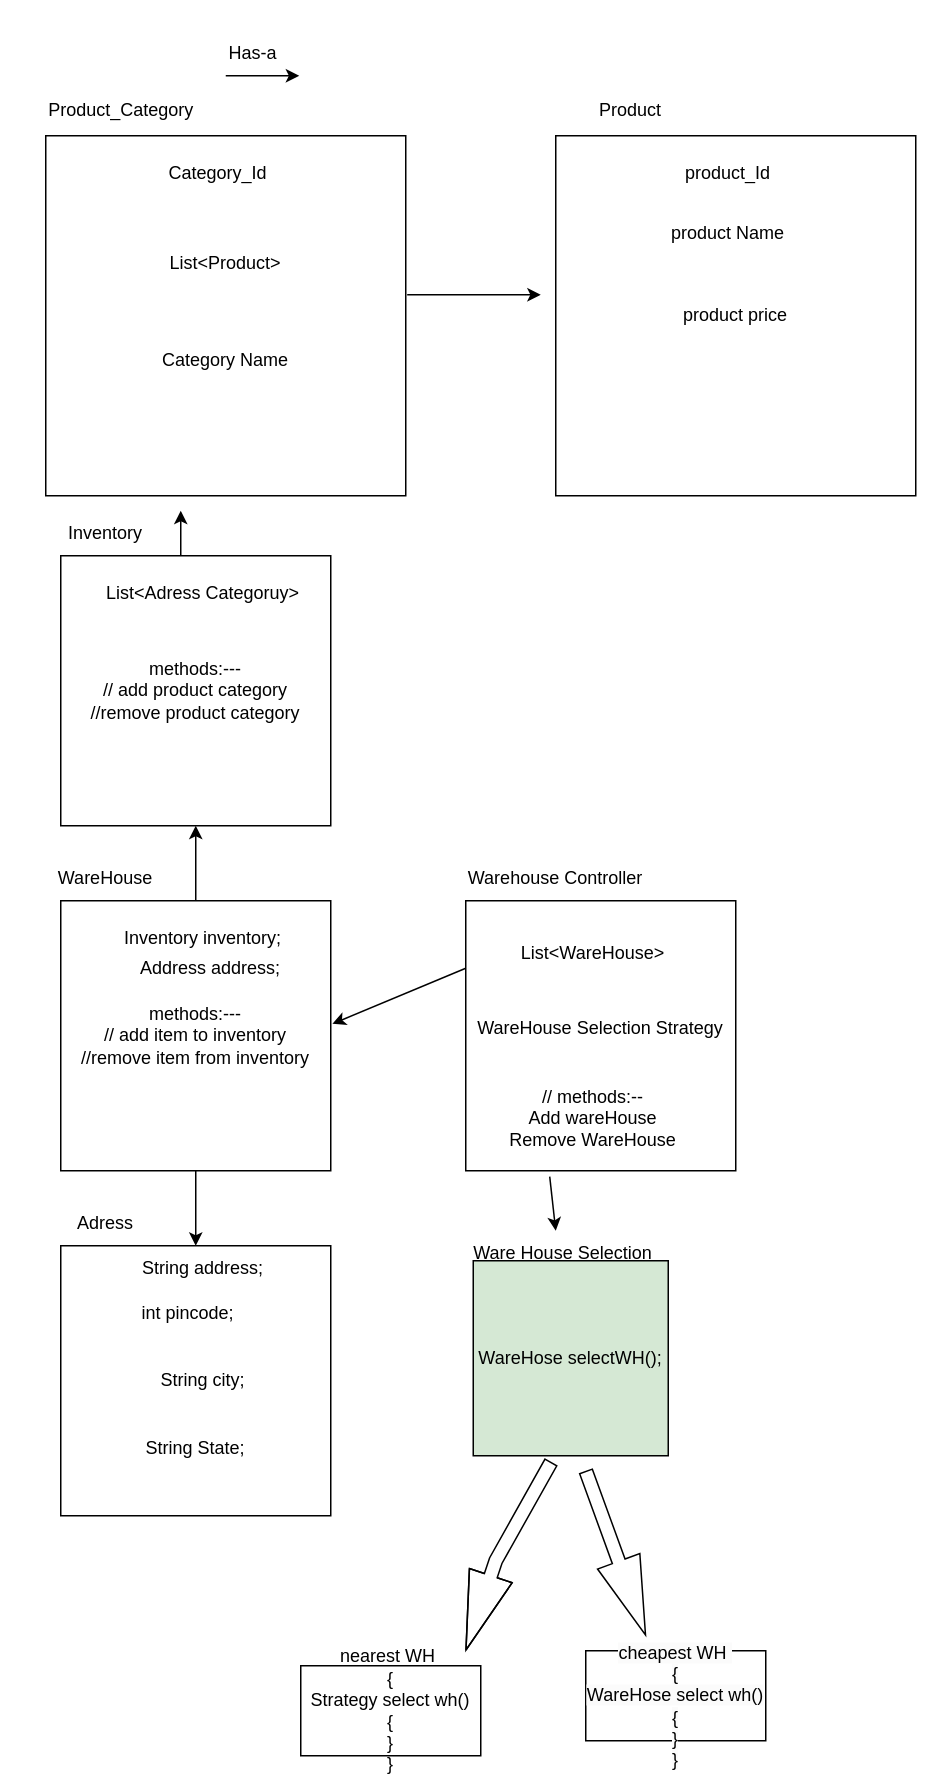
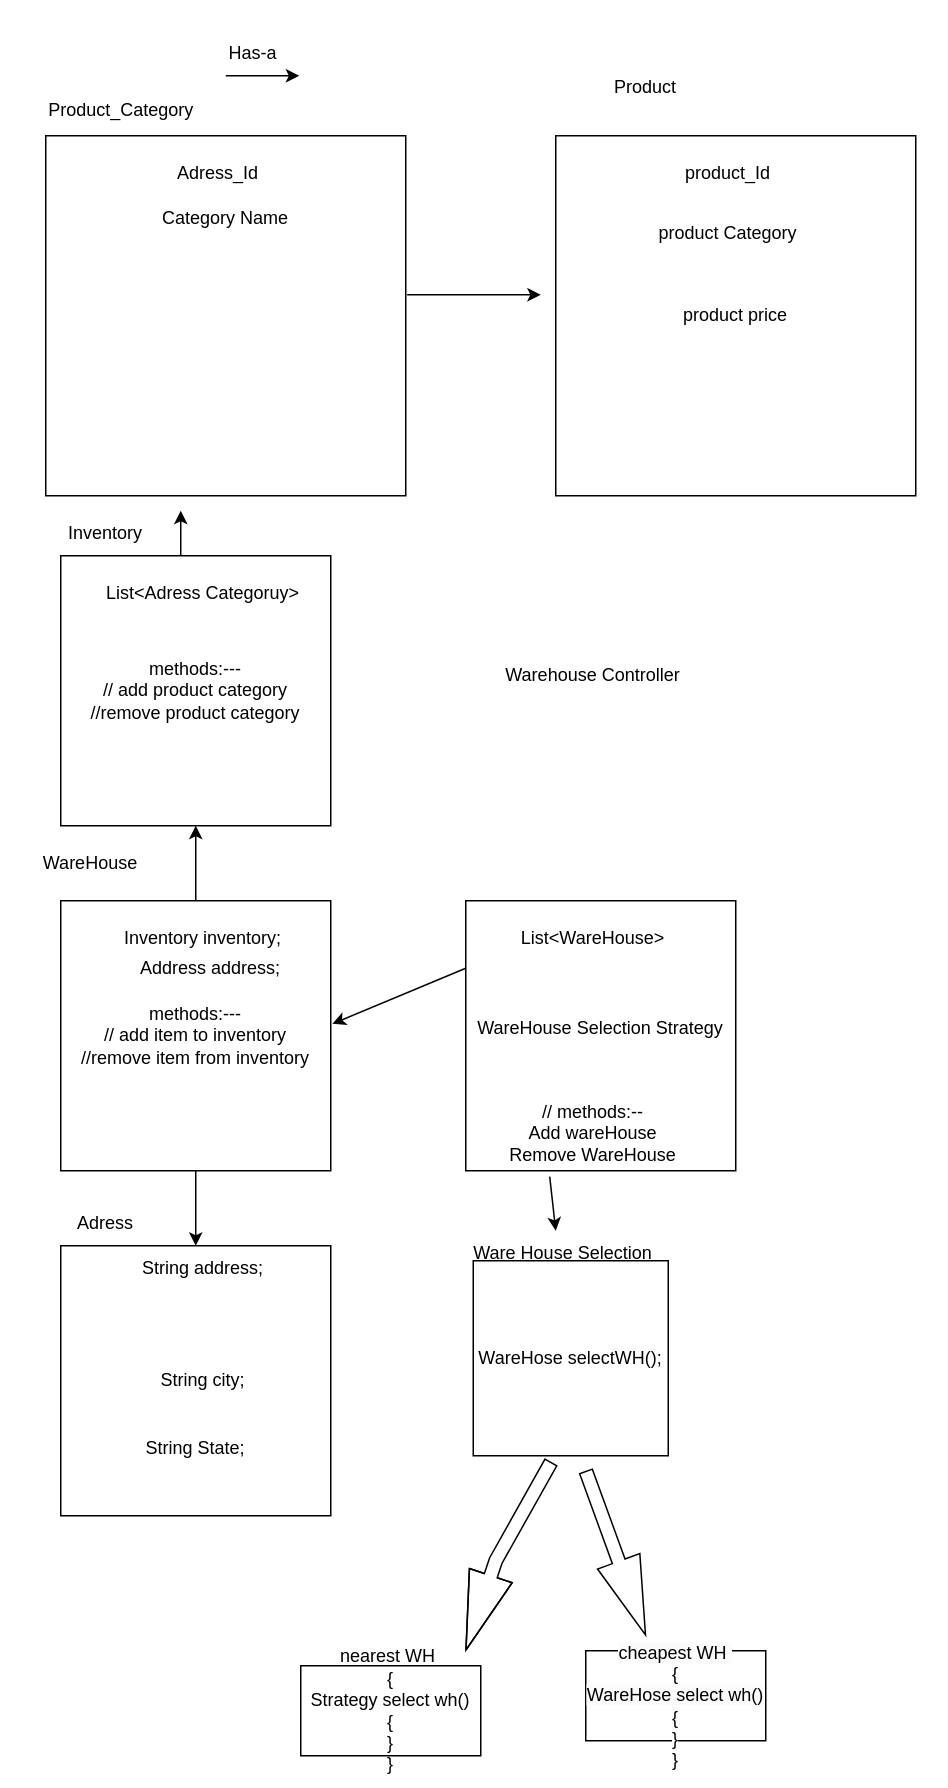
(631, 110) -> (646, 88)
(218, 173) -> (218, 173)
(728, 233) -> (728, 233)
(226, 263) -> none
(226, 361) -> (226, 218)
(106, 878) -> (91, 863)
(556, 878) -> (593, 676)
(593, 953) -> (593, 938)
(593, 1118) -> (593, 1133)
(188, 1313) -> none
(571, 1358) -> (571, 1358)
